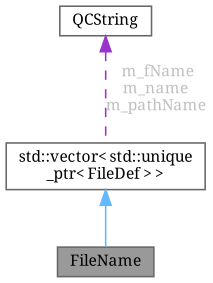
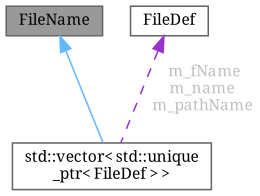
(106, 21) -> (169, 21)
(106, 226) -> (84, 97)
